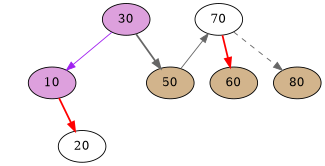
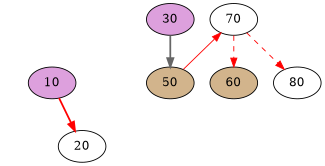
(225, 47) -> (234, 47)
(93, 48) -> none
(254, 48) -> (262, 48)
(192, 55) -> (199, 54)
(297, 83) -> (297, 83)
